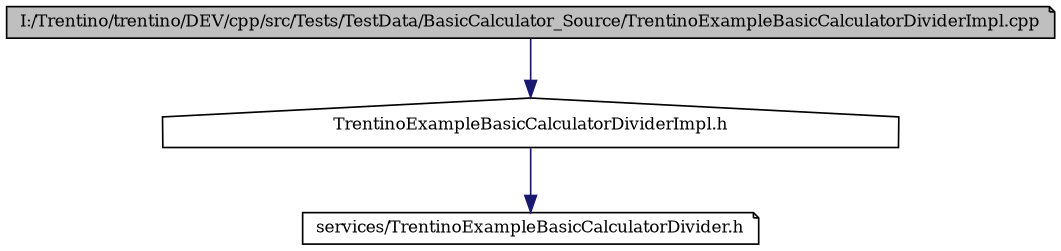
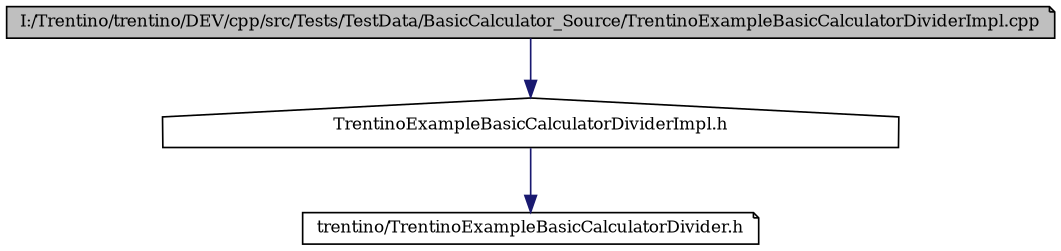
(531, 228) -> (531, 228)
